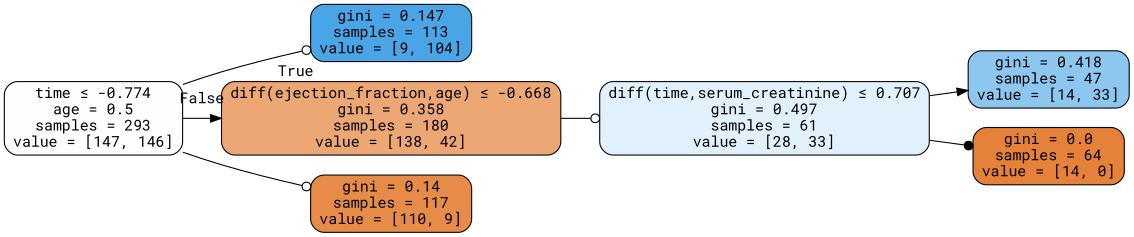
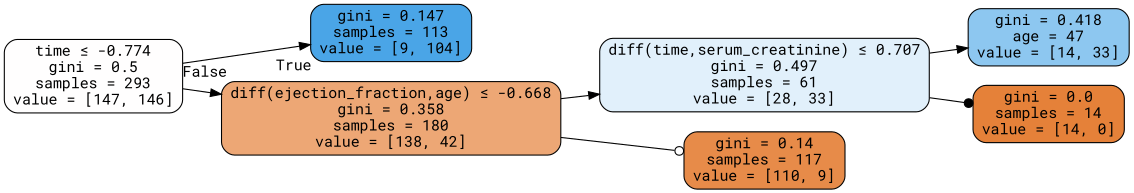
(242, 66) -> (241, 55)
(1049, 79) -> (1049, 37)
(93, 110) -> (93, 68)
(576, 118) -> (575, 97)
(1049, 156) -> (1049, 113)
(242, 171) -> (618, 144)
